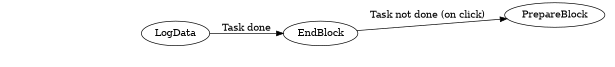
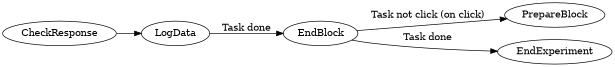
(428, 15) -> (428, 15)
none -> (59, 33)
none -> (555, 52)
